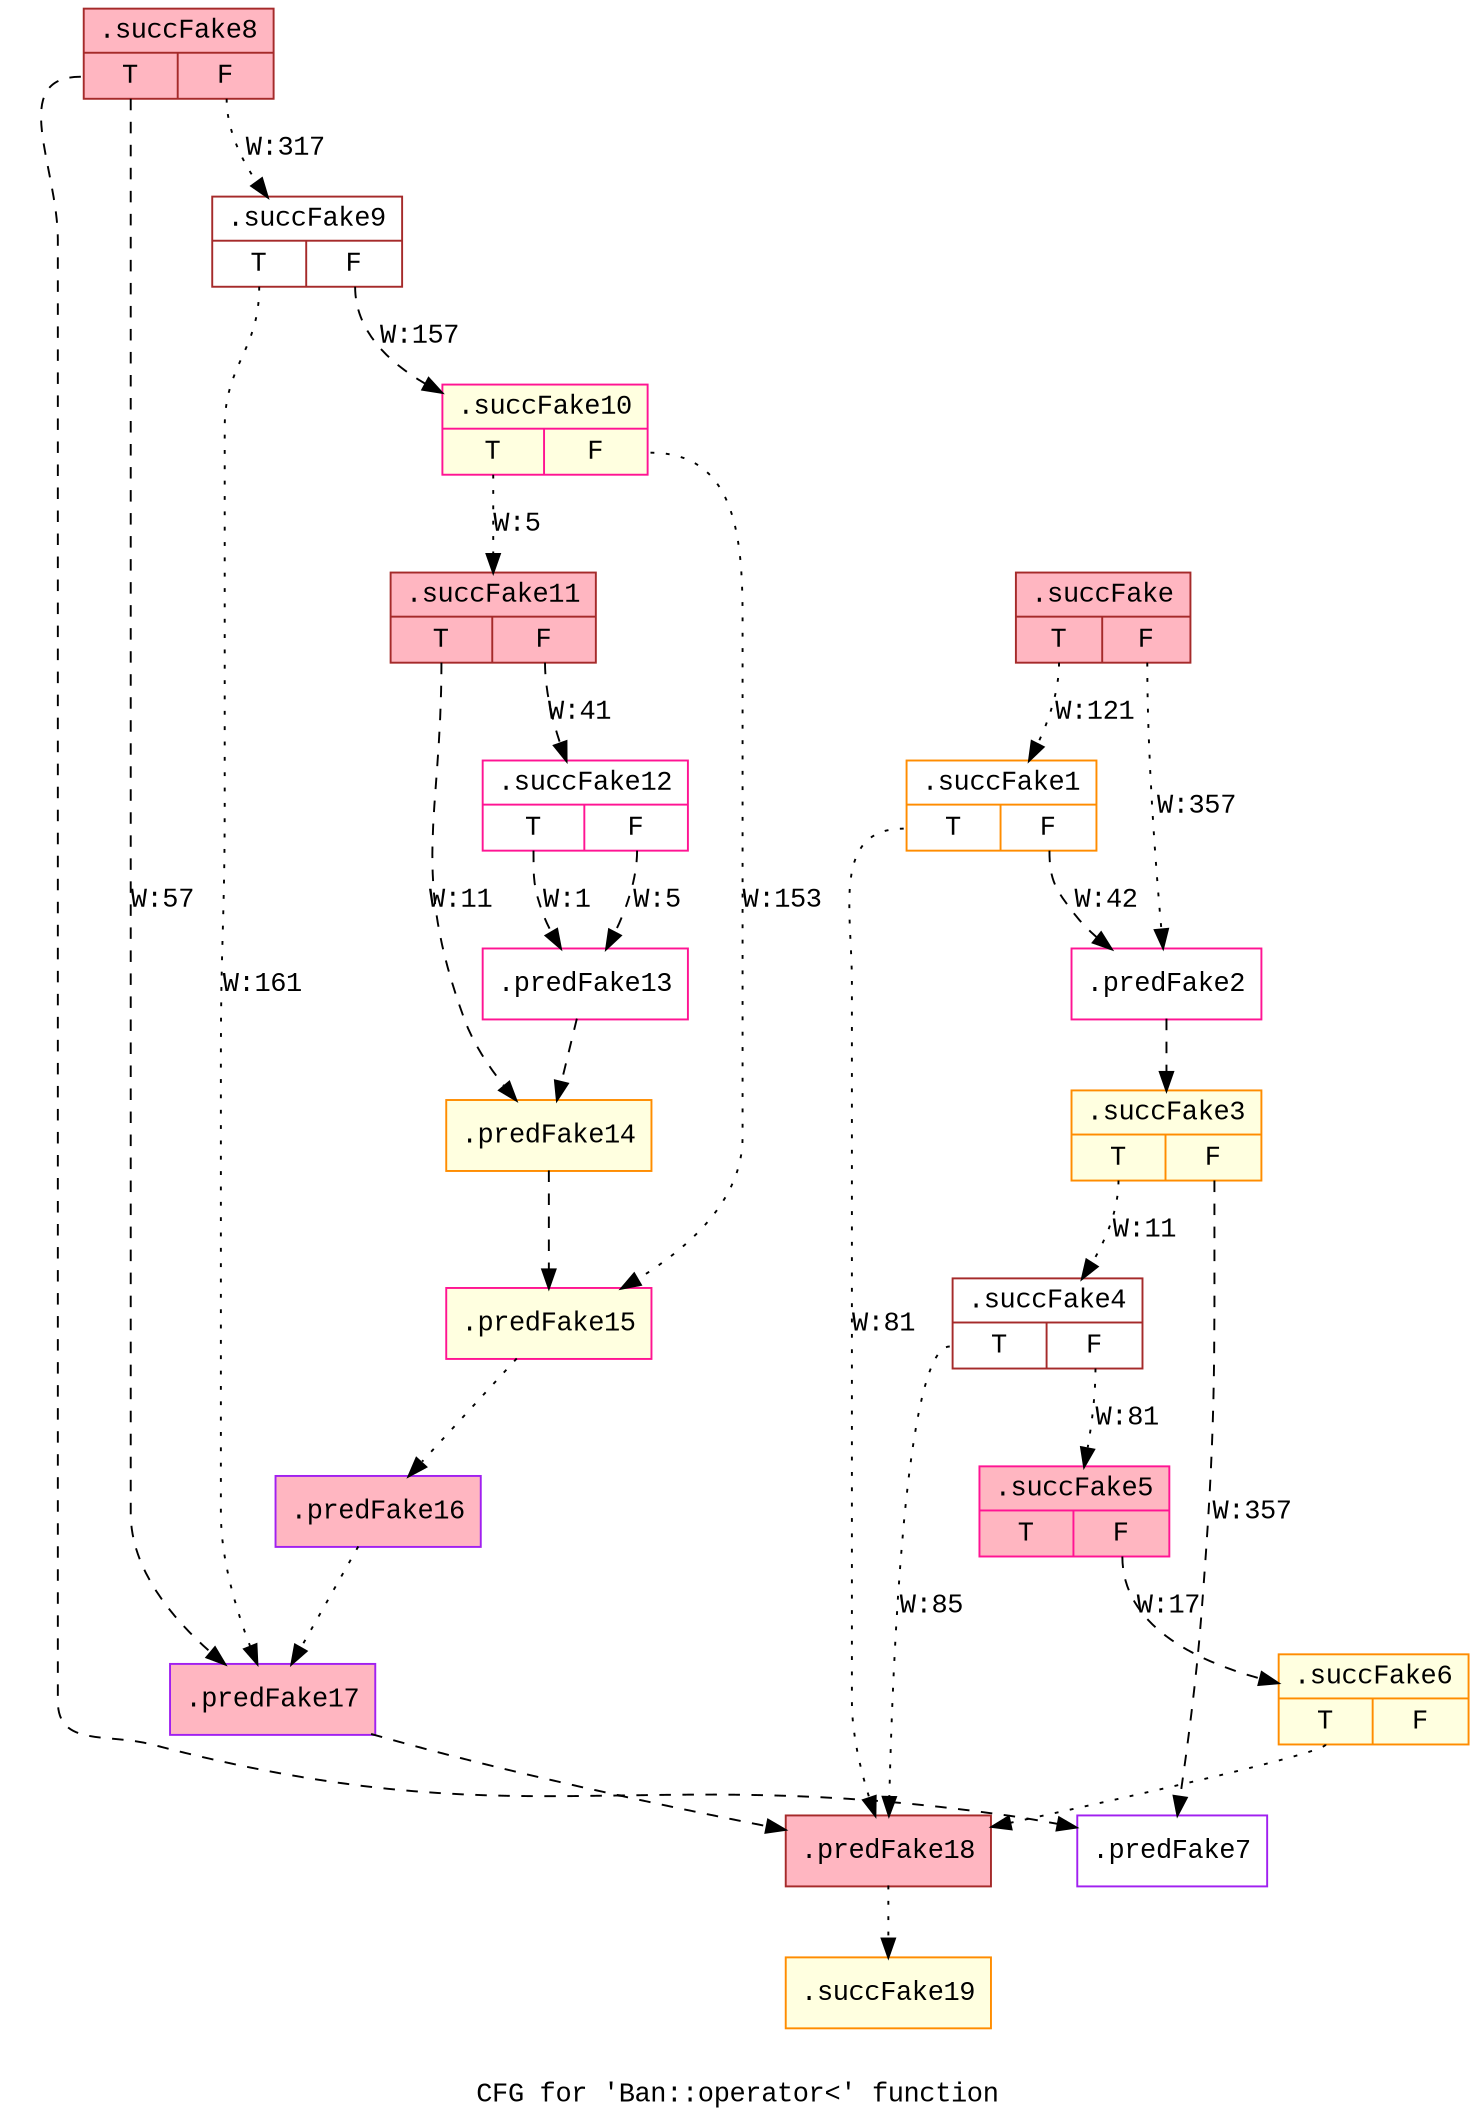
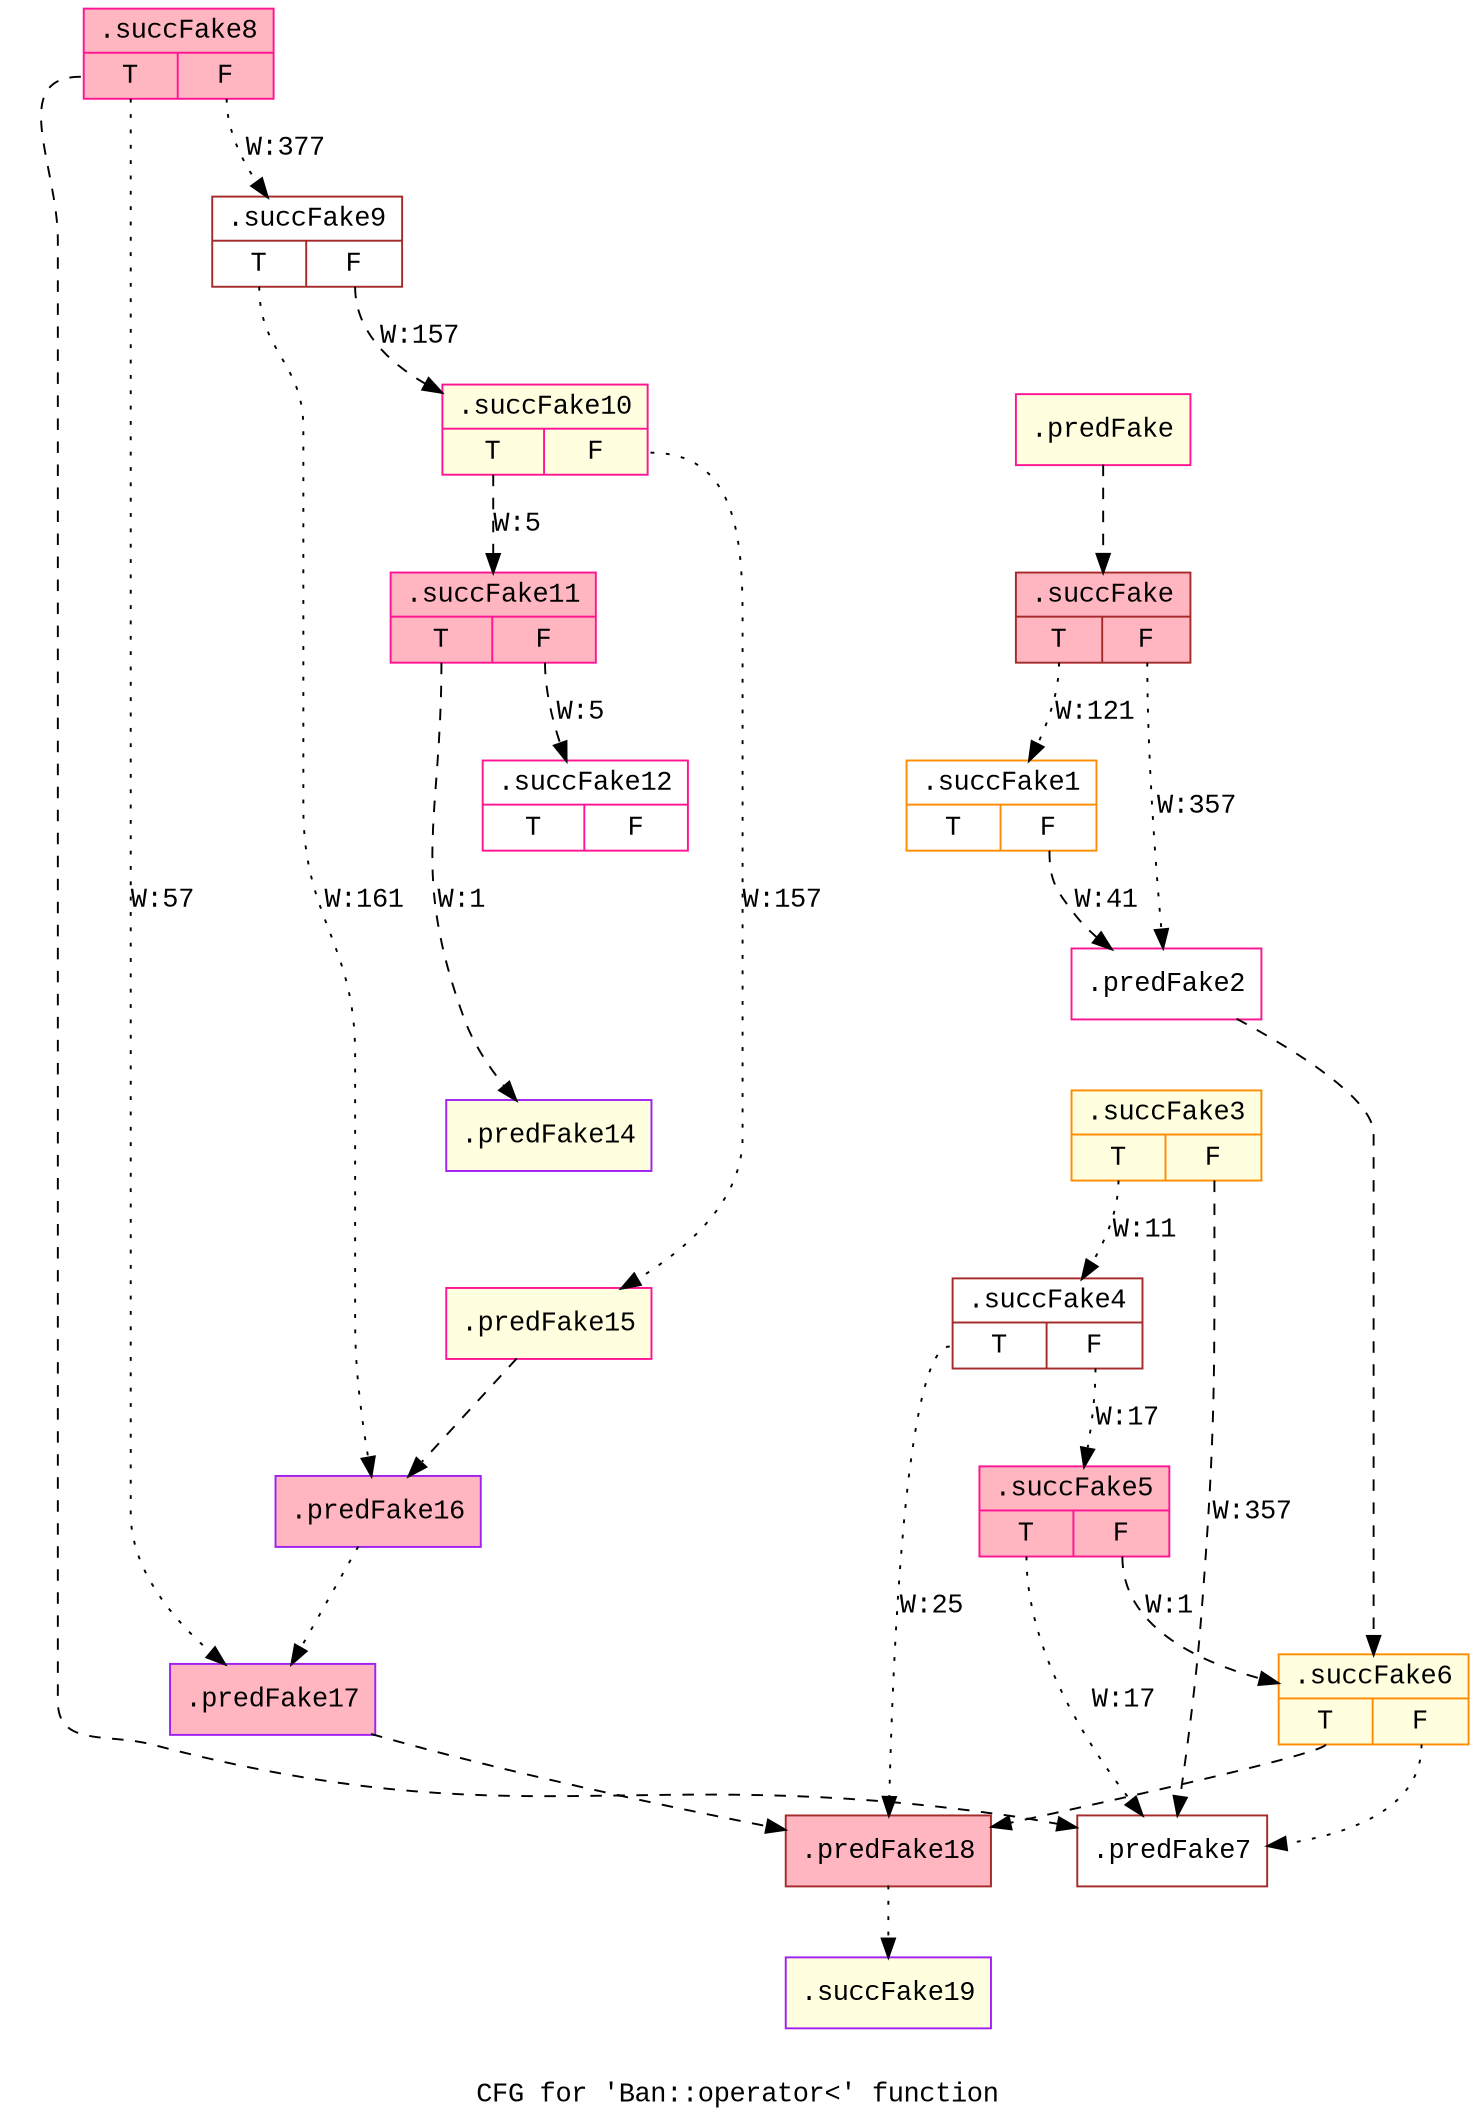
(179, 54) -> (179, 54)
(286, 148) -> (286, 148)
none -> (1103, 430)
(493, 514) -> (493, 514)
(493, 618) -> (493, 618)
(580, 712) -> (580, 712)
(131, 888) -> (131, 888)
(462, 900) -> (462, 900)
(783, 900) -> (783, 900)
(1107, 900) -> (1107, 900)
(222, 966) -> (310, 871)
(585, 984) -> none
(1166, 1045) -> (1374, 1293)
(549, 1135) -> (549, 1135)
(549, 1220) -> none
(852, 1298) -> none
(469, 1410) -> (469, 1410)
(1128, 1417) -> (1128, 1417)
(932, 1605) -> (932, 1605)
(1169, 1605) -> (1169, 1605)
none -> (1059, 1686)
(1169, 1787) -> (1169, 1787)
none -> (1373, 1817)
(1172, 1851) -> (1172, 1851)
(888, 1993) -> (888, 1993)
